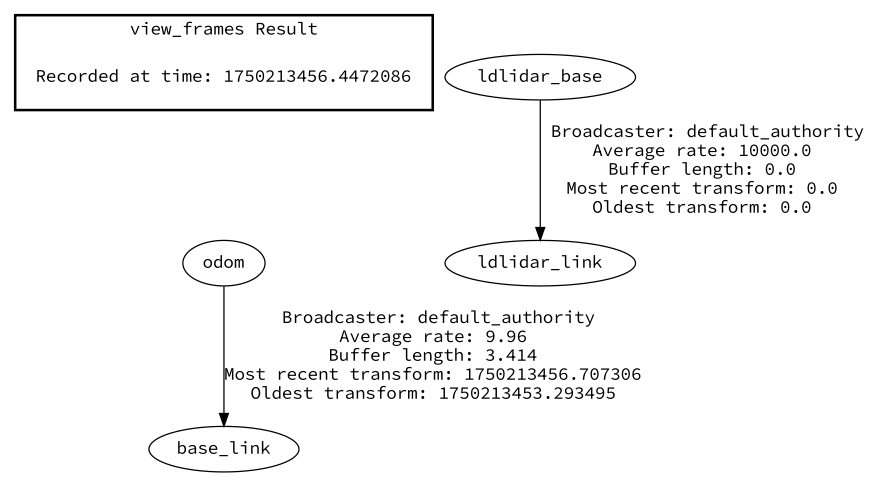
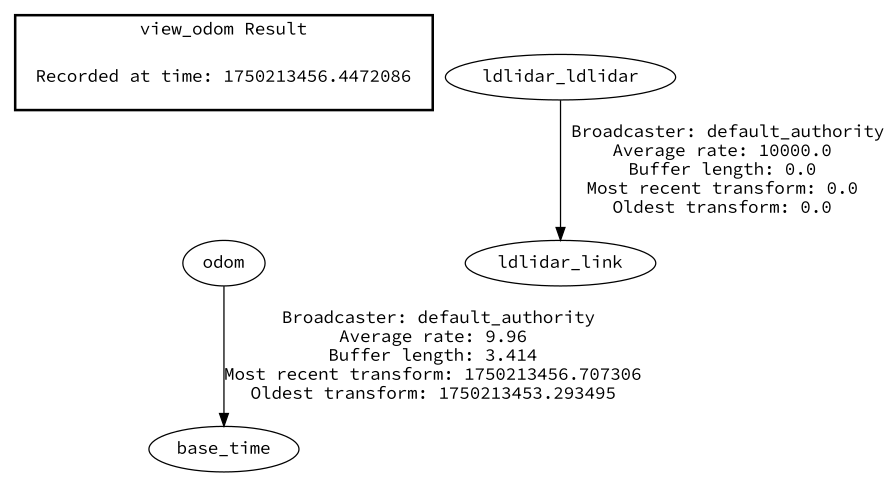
(224, 30) -> (224, 30)
(540, 77) -> (561, 77)
(224, 449) -> (224, 449)
